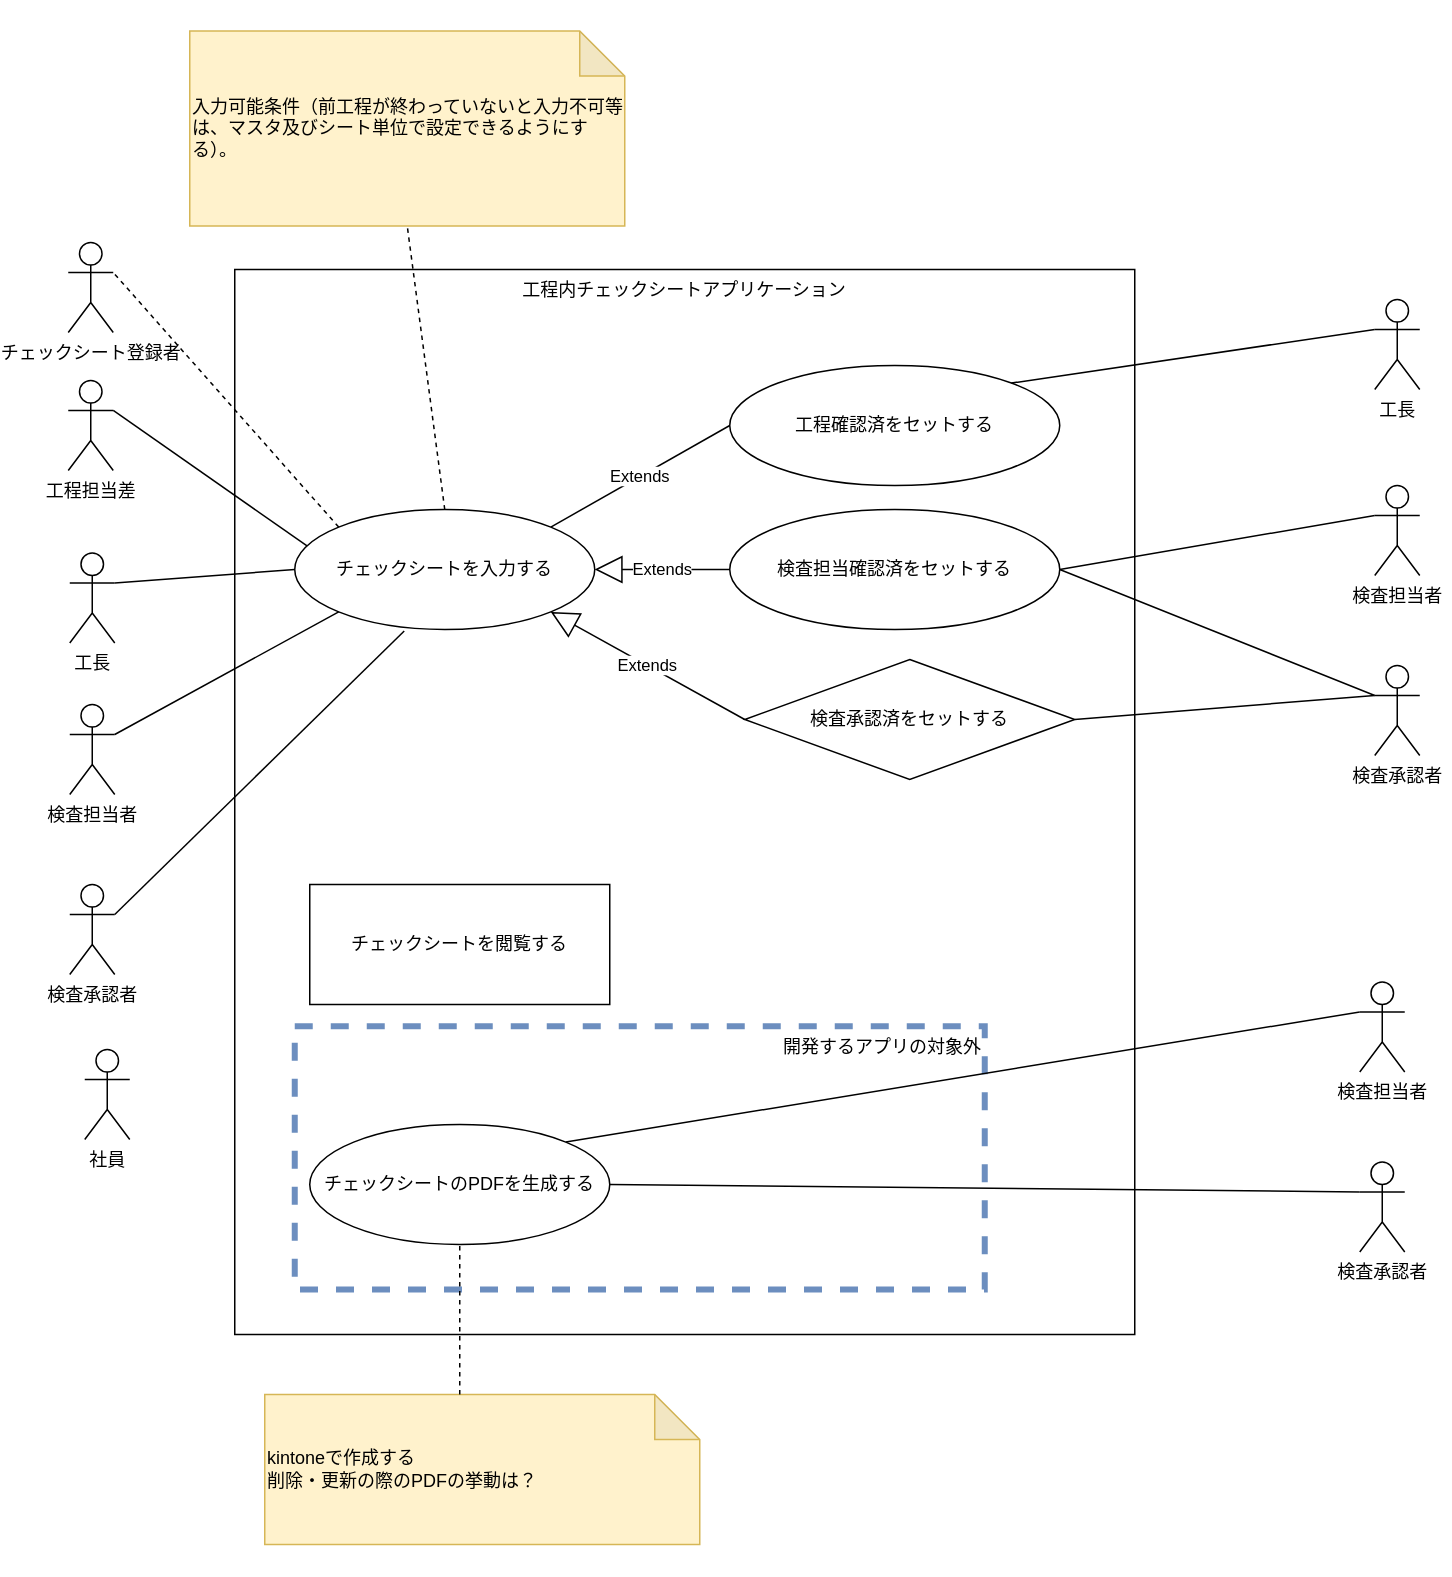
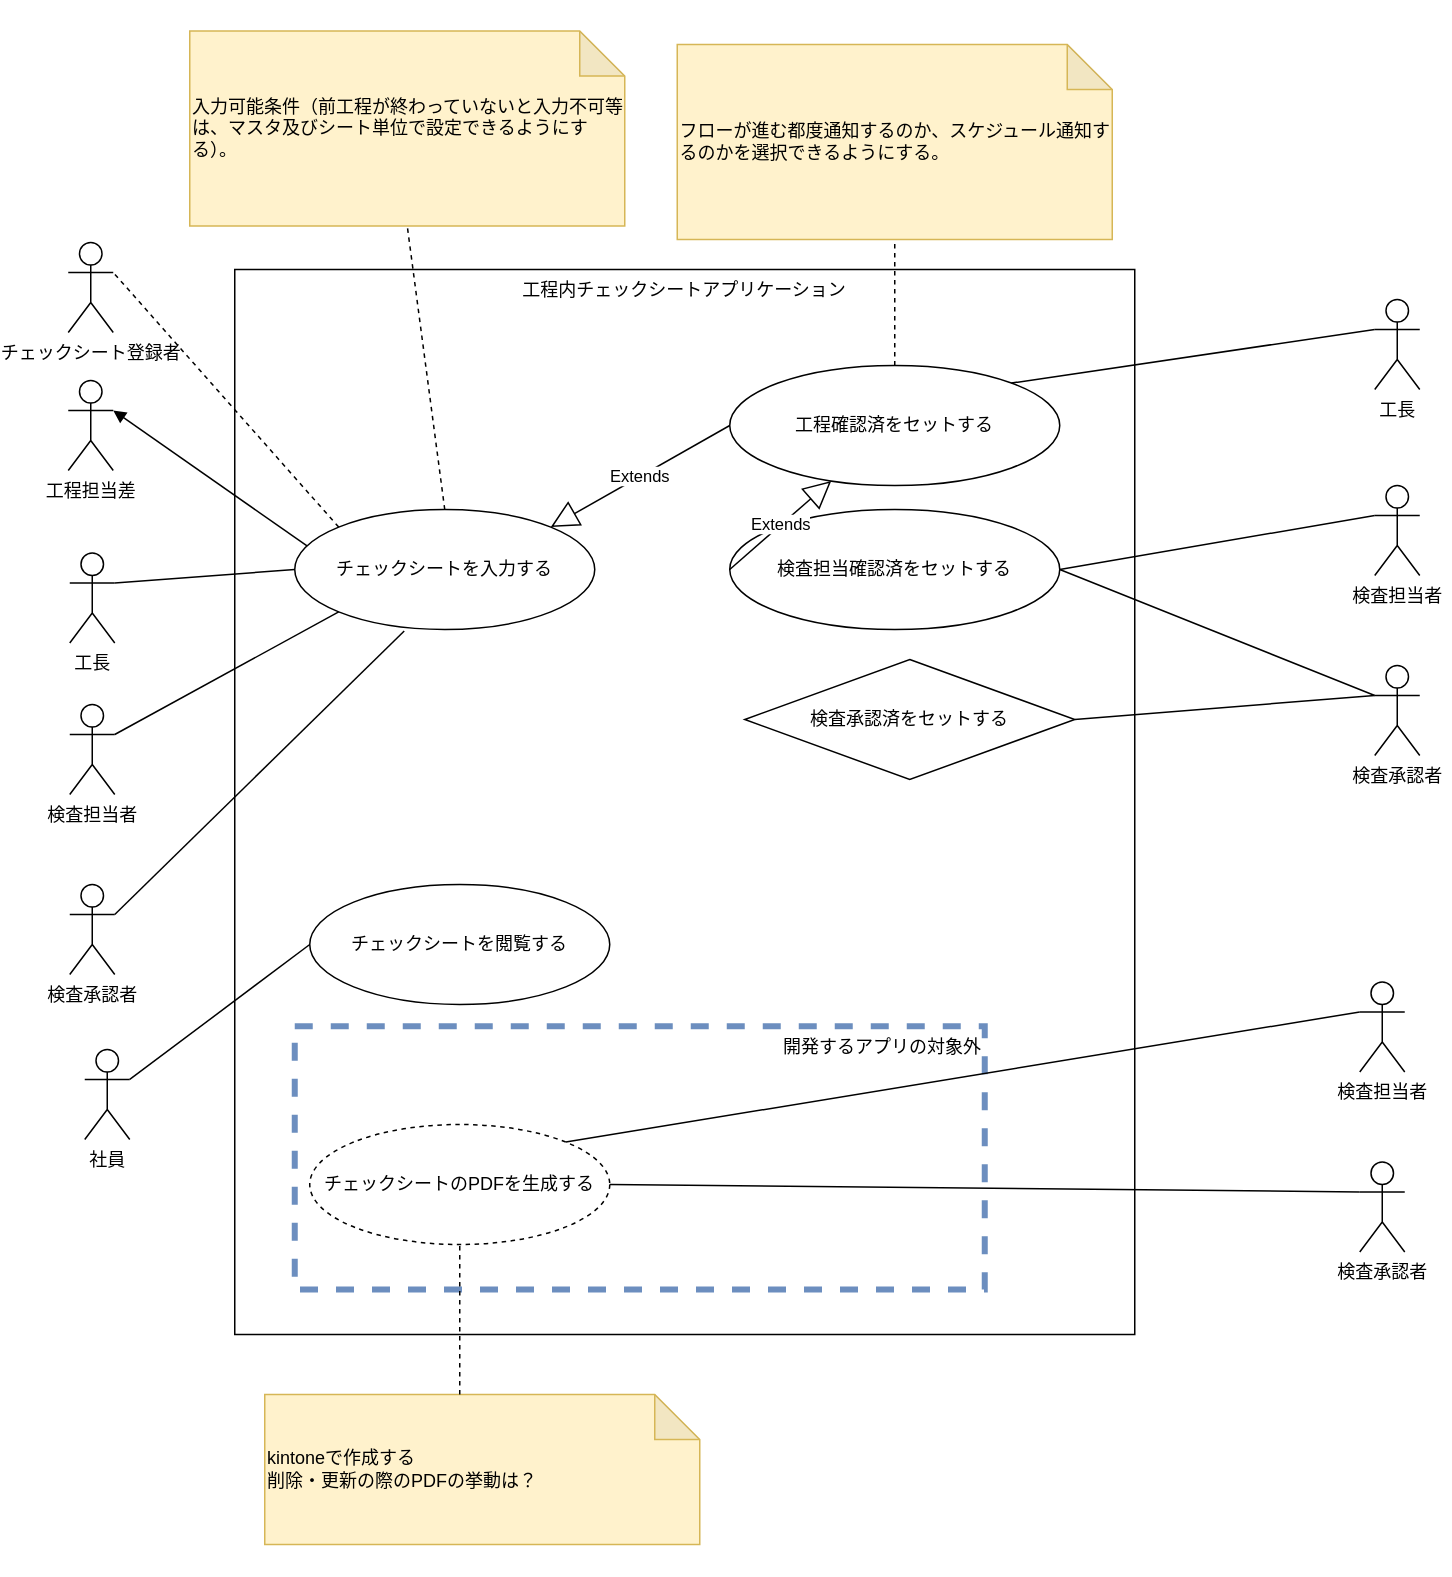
none -> (895, 142)
none -> (895, 302)
(121, 415) -> (124, 418)
(565, 519) -> (576, 512)
(676, 569) -> (770, 534)
(659, 672) -> none
(460, 944) -> (460, 944)
none -> (220, 1012)
(460, 1184) -> (460, 1184)
